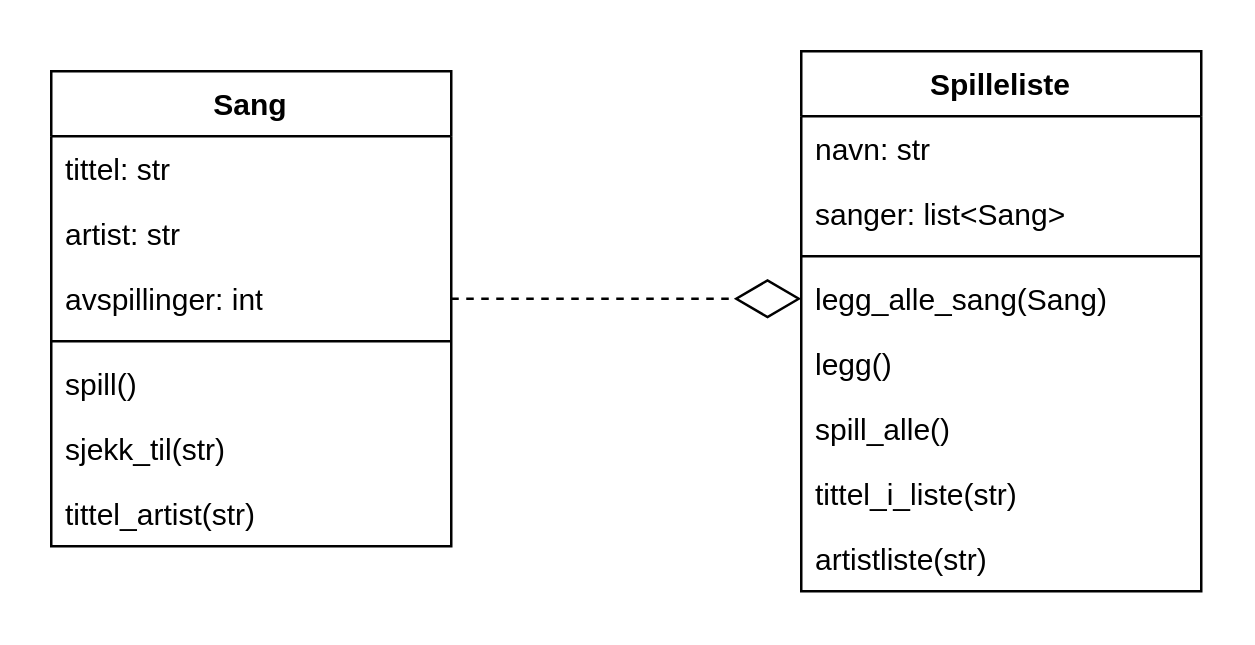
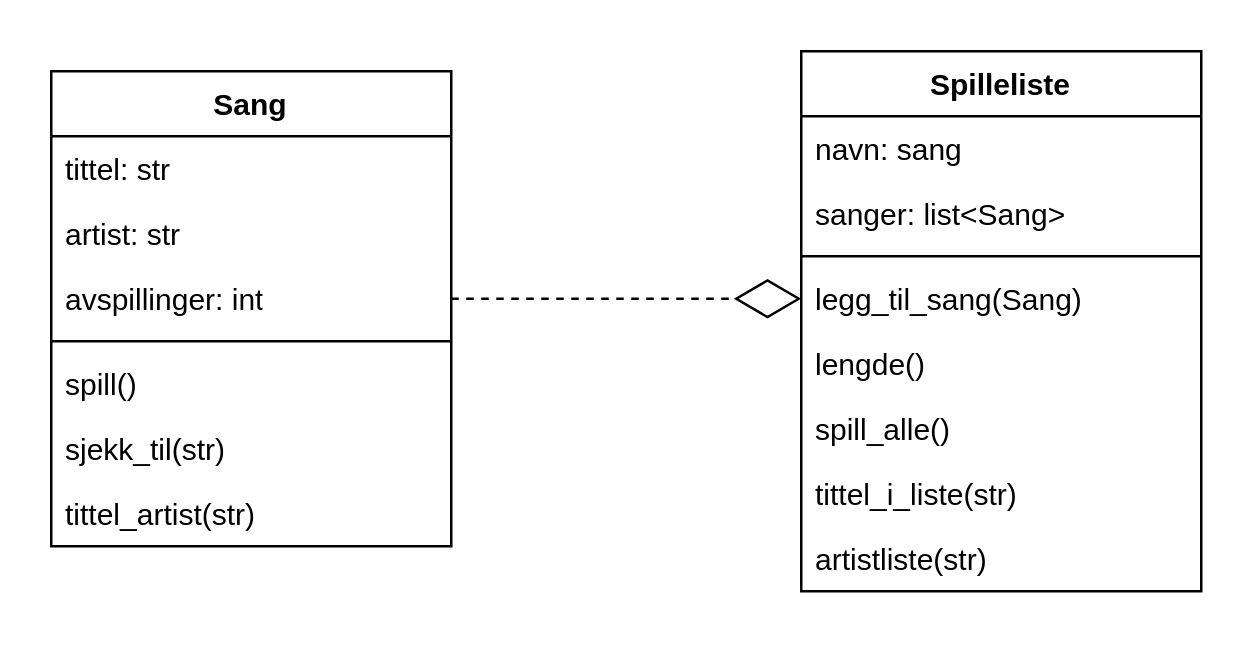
(884, 152) -> (892, 152)
(973, 302) -> (964, 302)
(863, 367) -> (880, 367)
